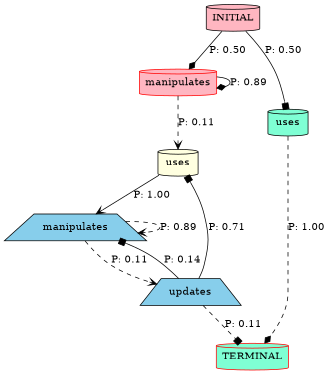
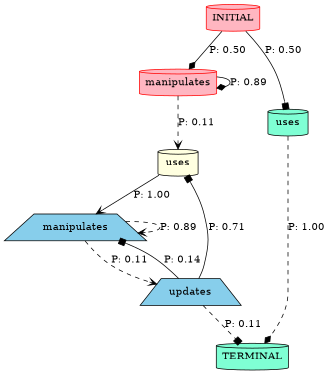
(233, 18) -> (233, 18)
(252, 357) -> (252, 357)
